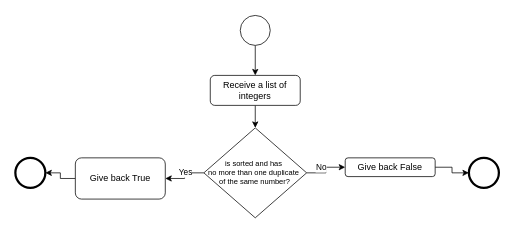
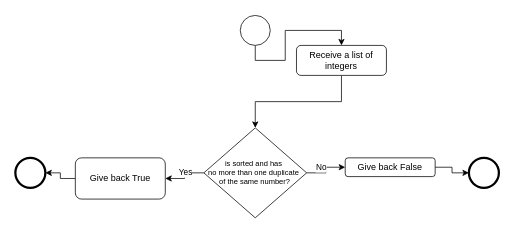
(255, 90) -> (342, 60)
